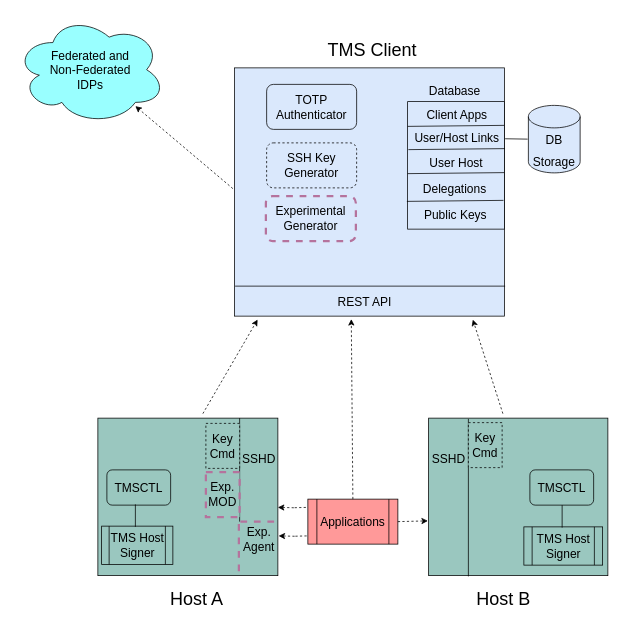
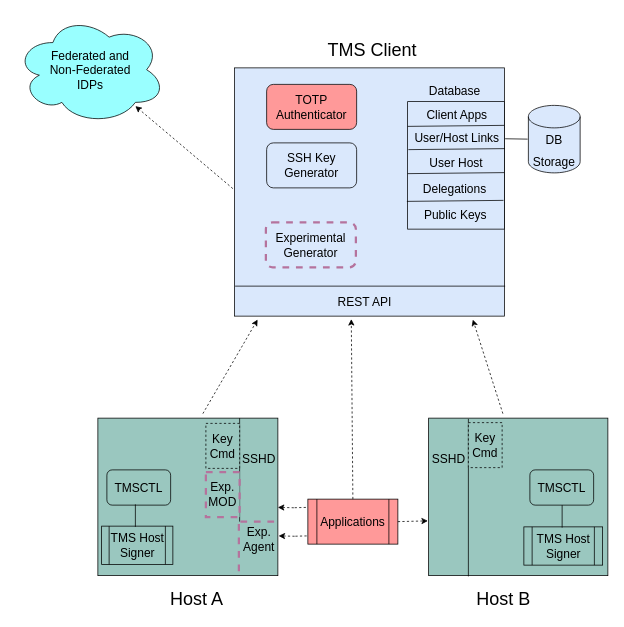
(312, 107) -> (312, 107)
(312, 165) -> (312, 165)
(311, 219) -> (311, 245)
